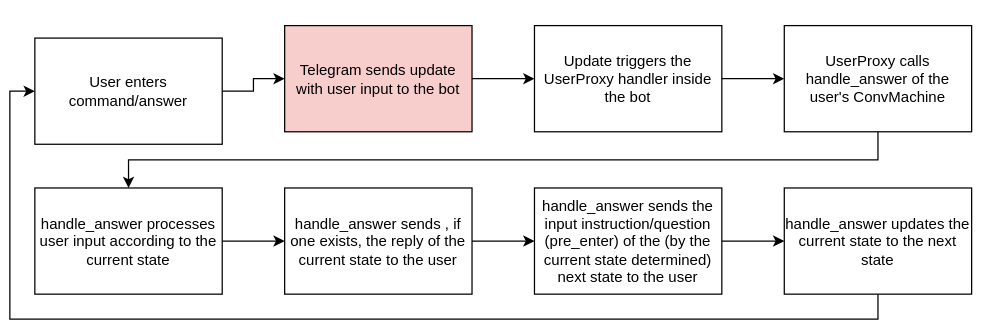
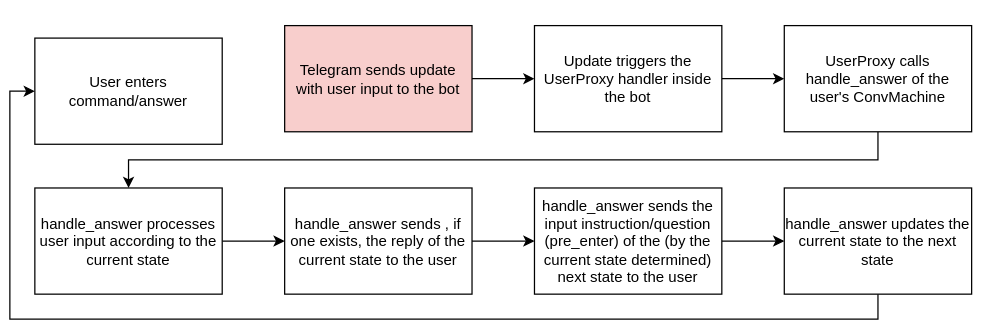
(253, 89) -> none
